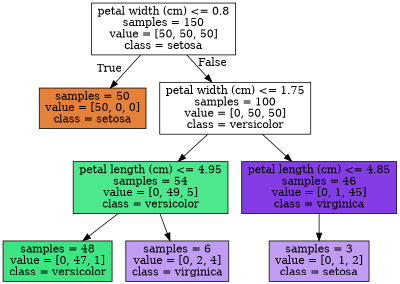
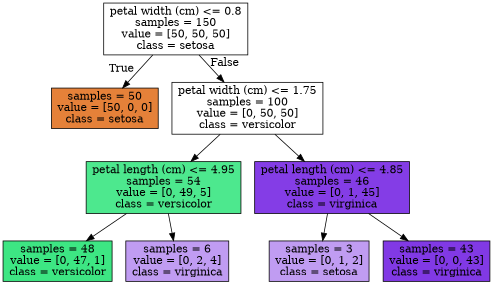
none -> (437, 261)
